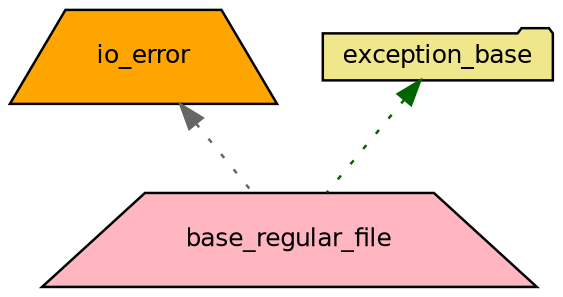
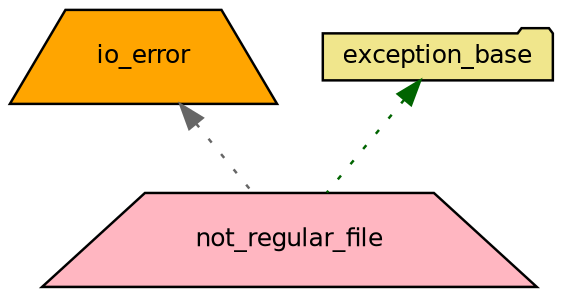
(289, 240) -> (289, 240)
